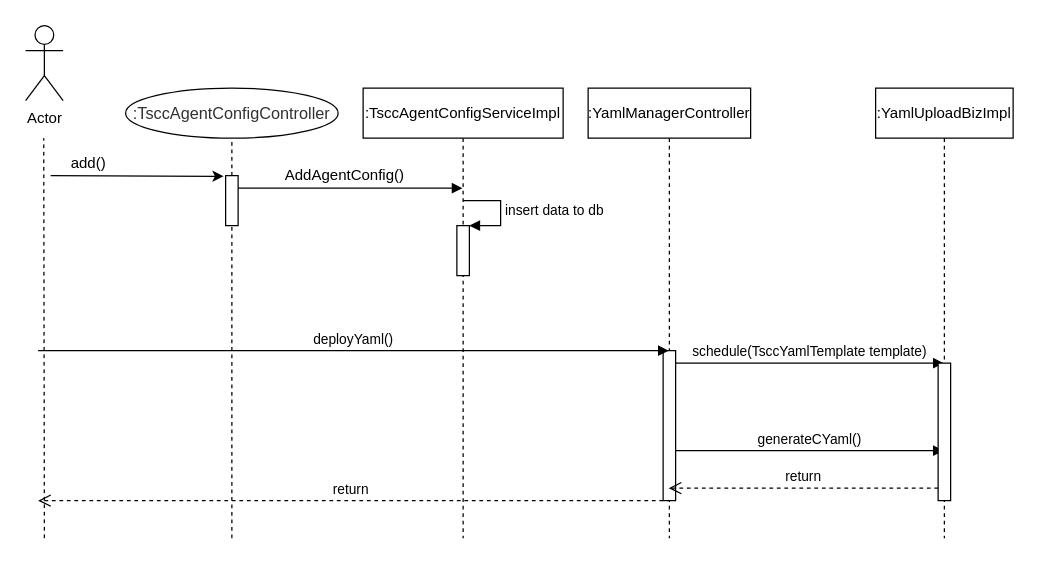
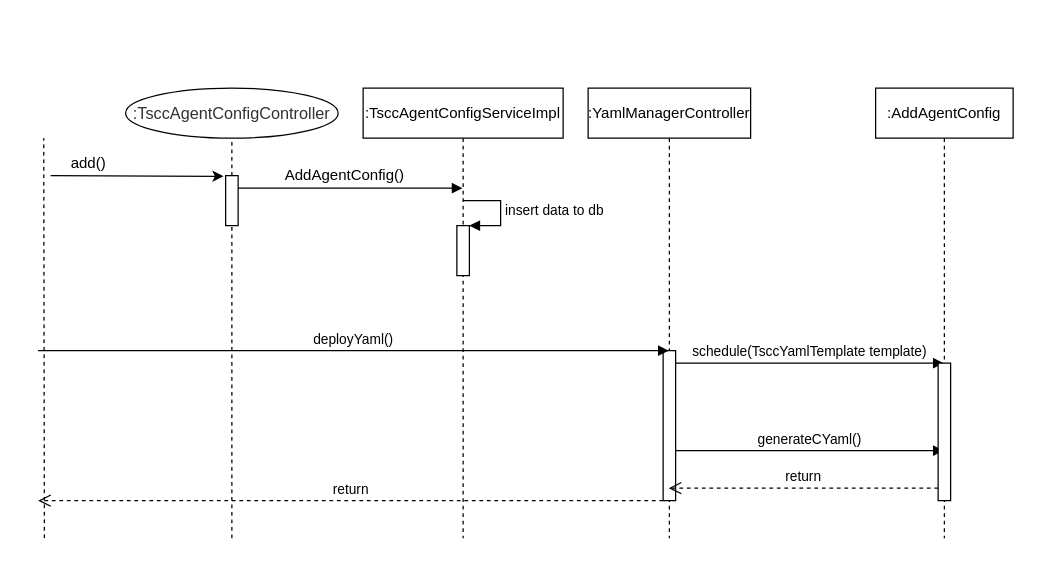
(44, 63) -> none
(944, 113) -> (944, 113)
